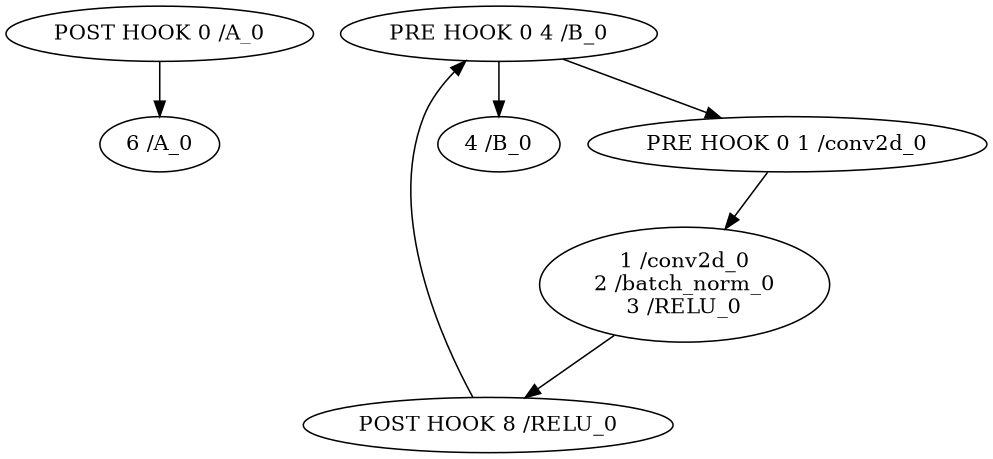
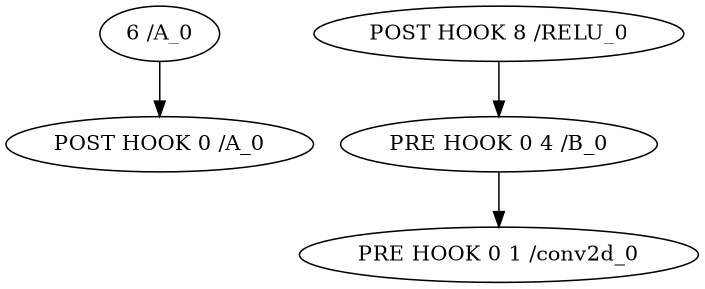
(160, 81) -> (160, 81)
(499, 144) -> none
(685, 285) -> none
